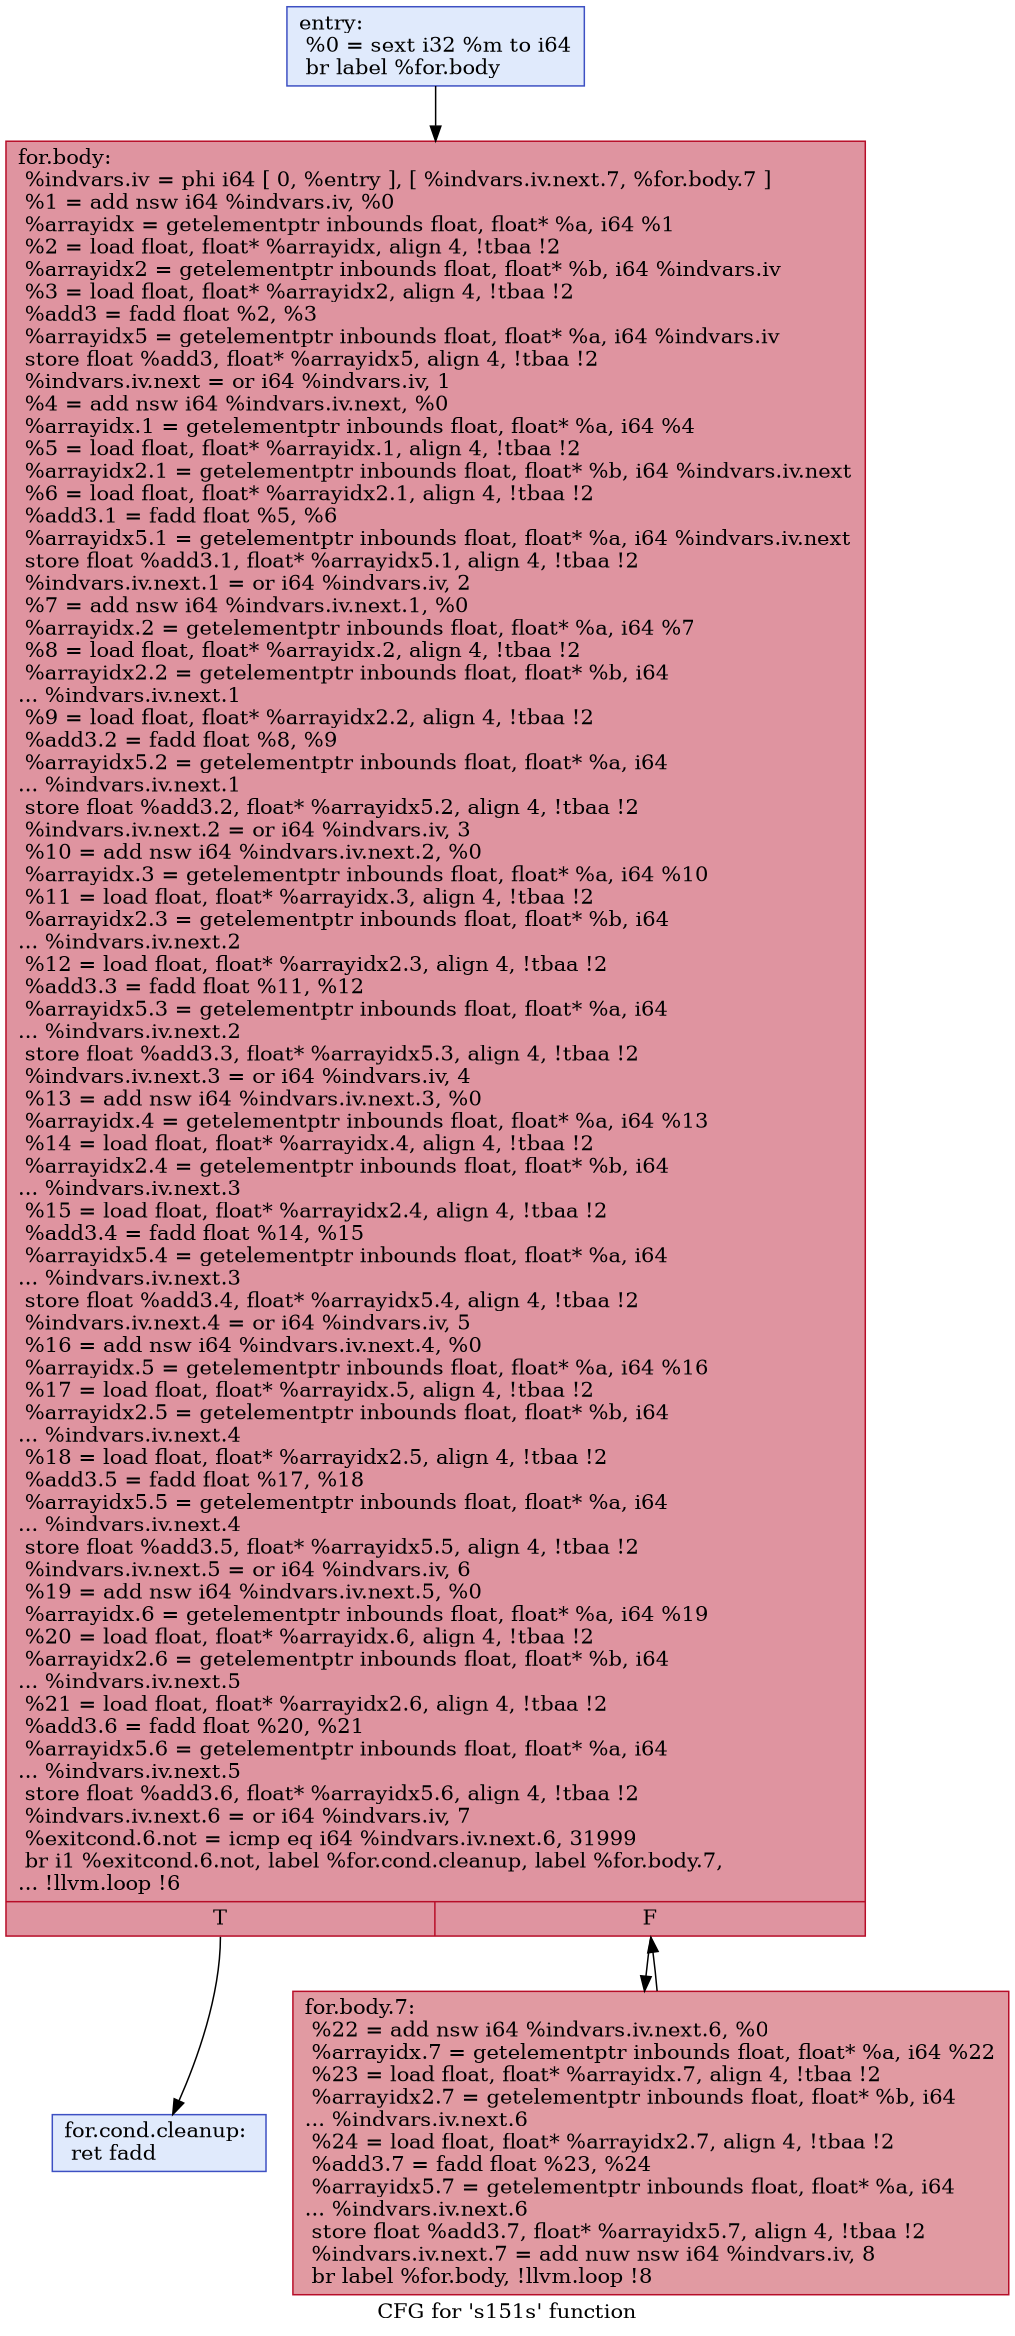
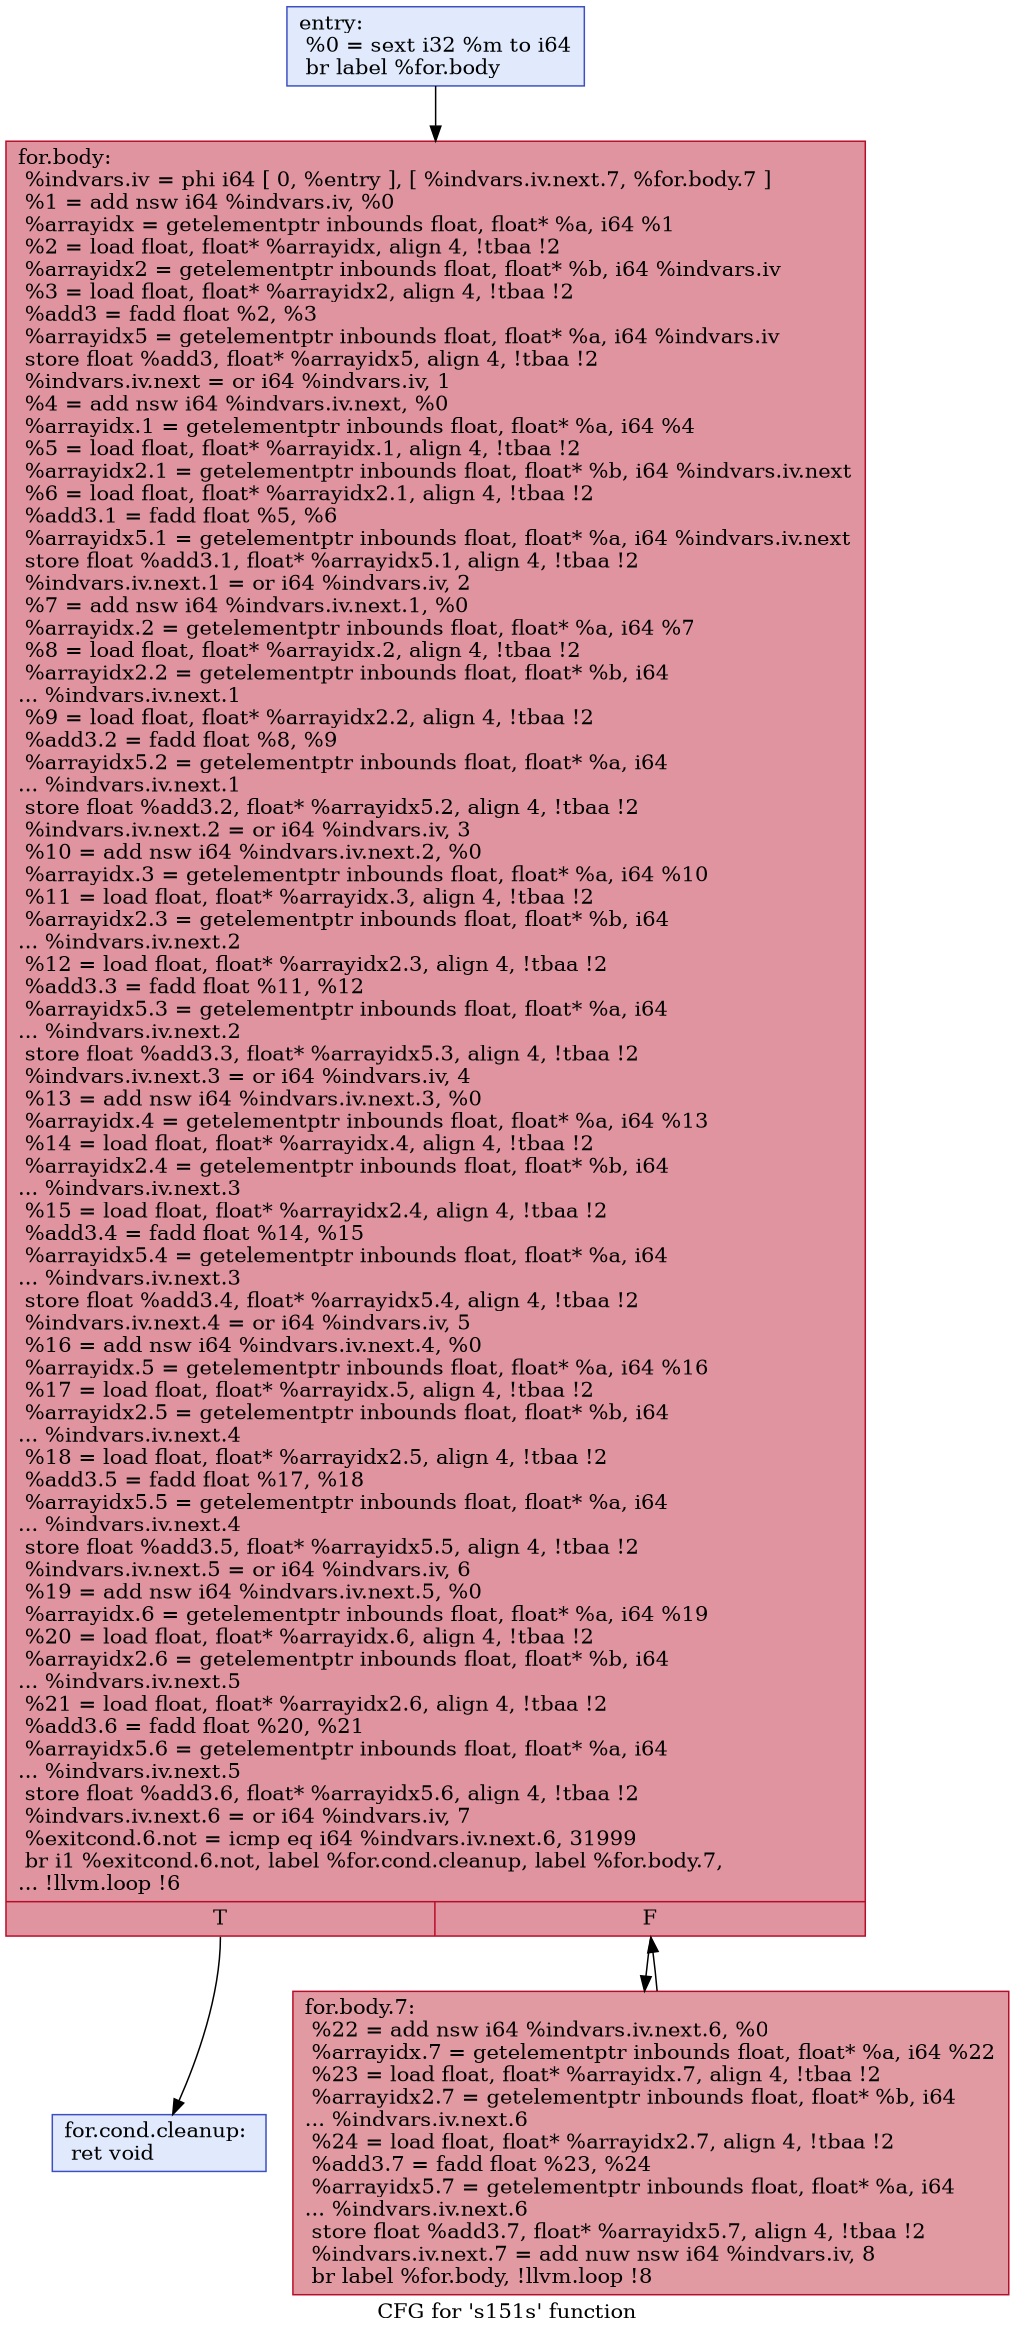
(111, 2153) -> (110, 2153)
